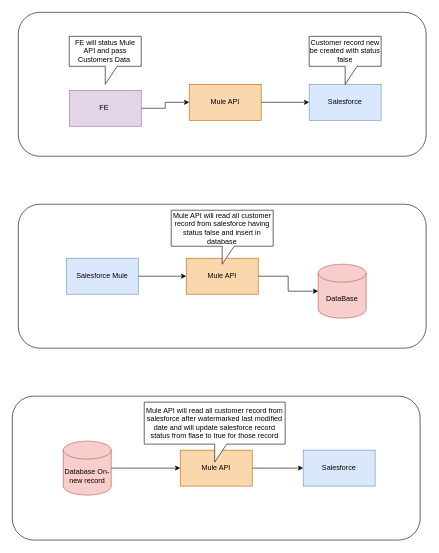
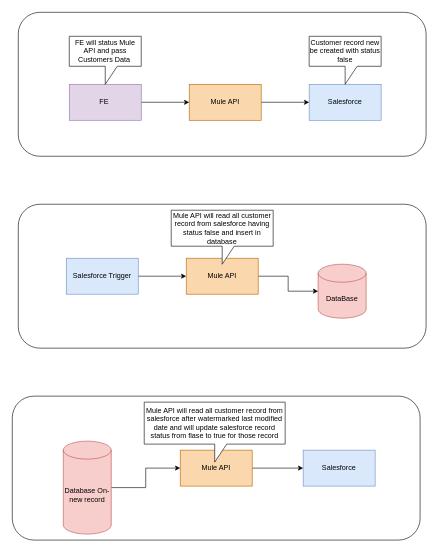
(105, 108) -> (105, 102)
(102, 276) -> (102, 276)
(87, 468) -> (87, 488)
